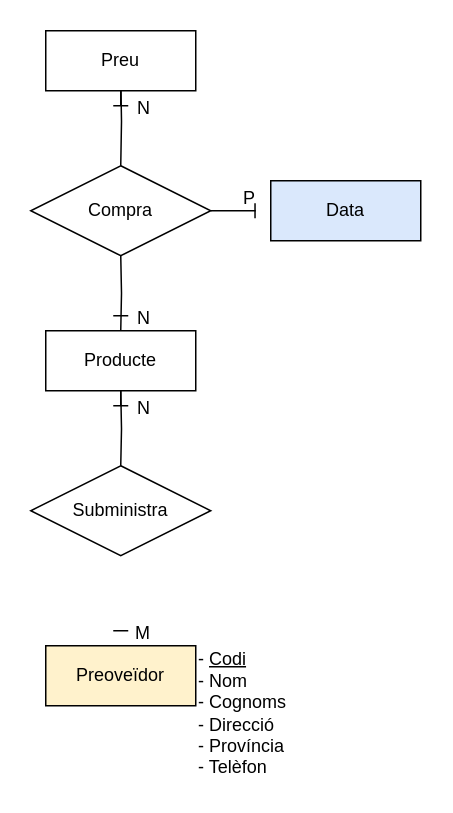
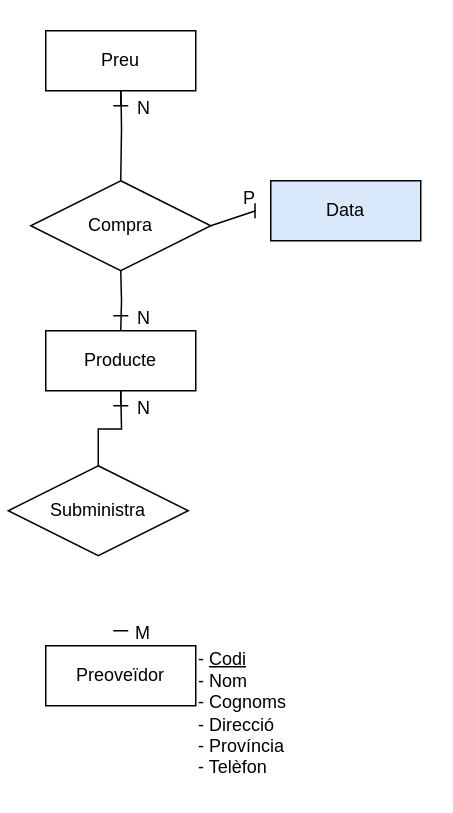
(121, 211) -> (121, 226)
(121, 511) -> (98, 511)
(121, 676) -> (121, 676)
